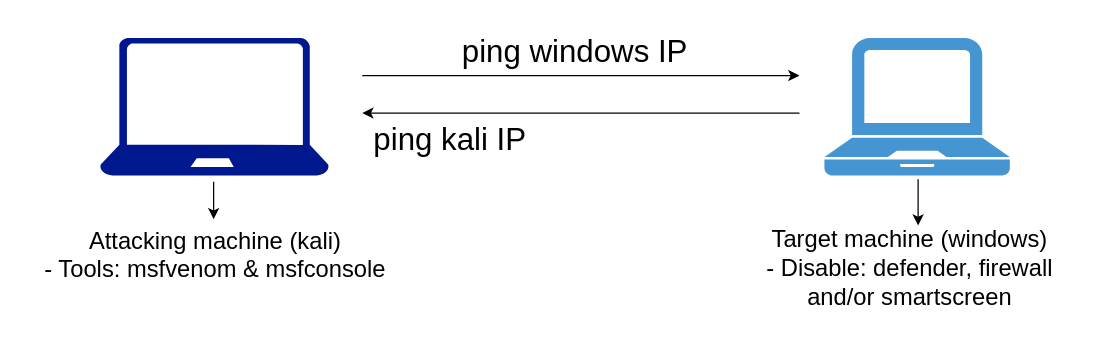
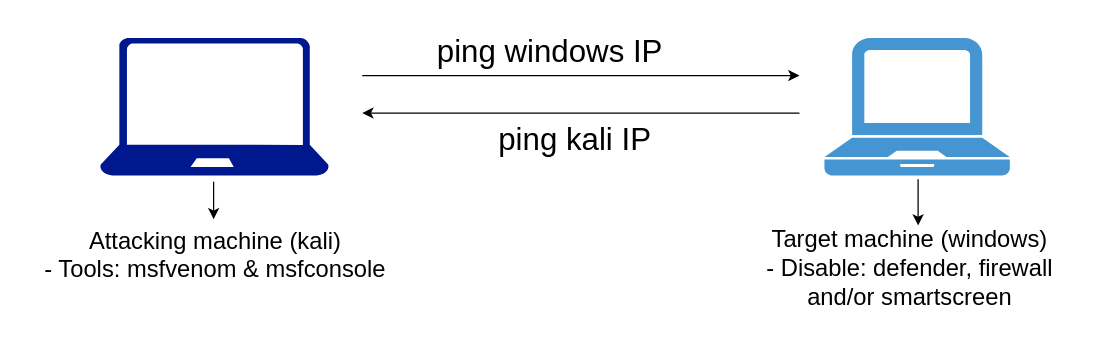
(574, 51) -> (549, 51)
(449, 138) -> (574, 138)
